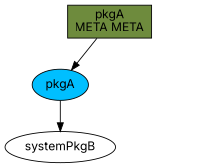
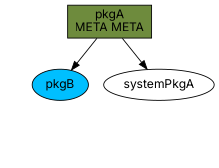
(60, 85) -> (60, 85)
none -> (159, 85)
(60, 147) -> none
